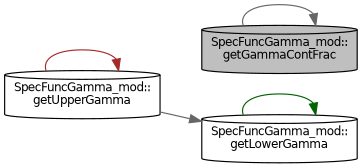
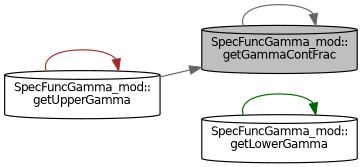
(175, 115) -> (175, 73)
